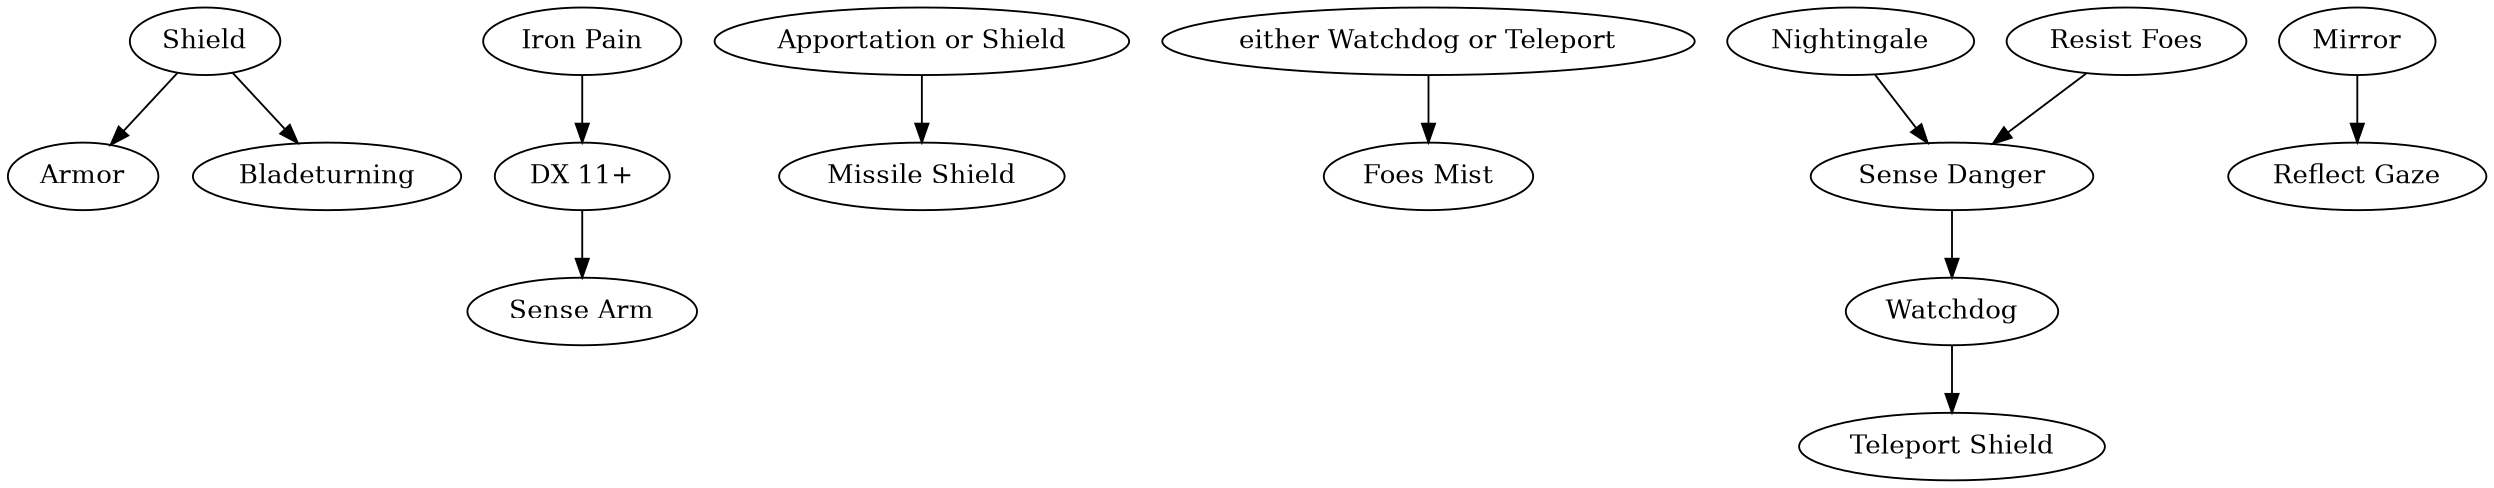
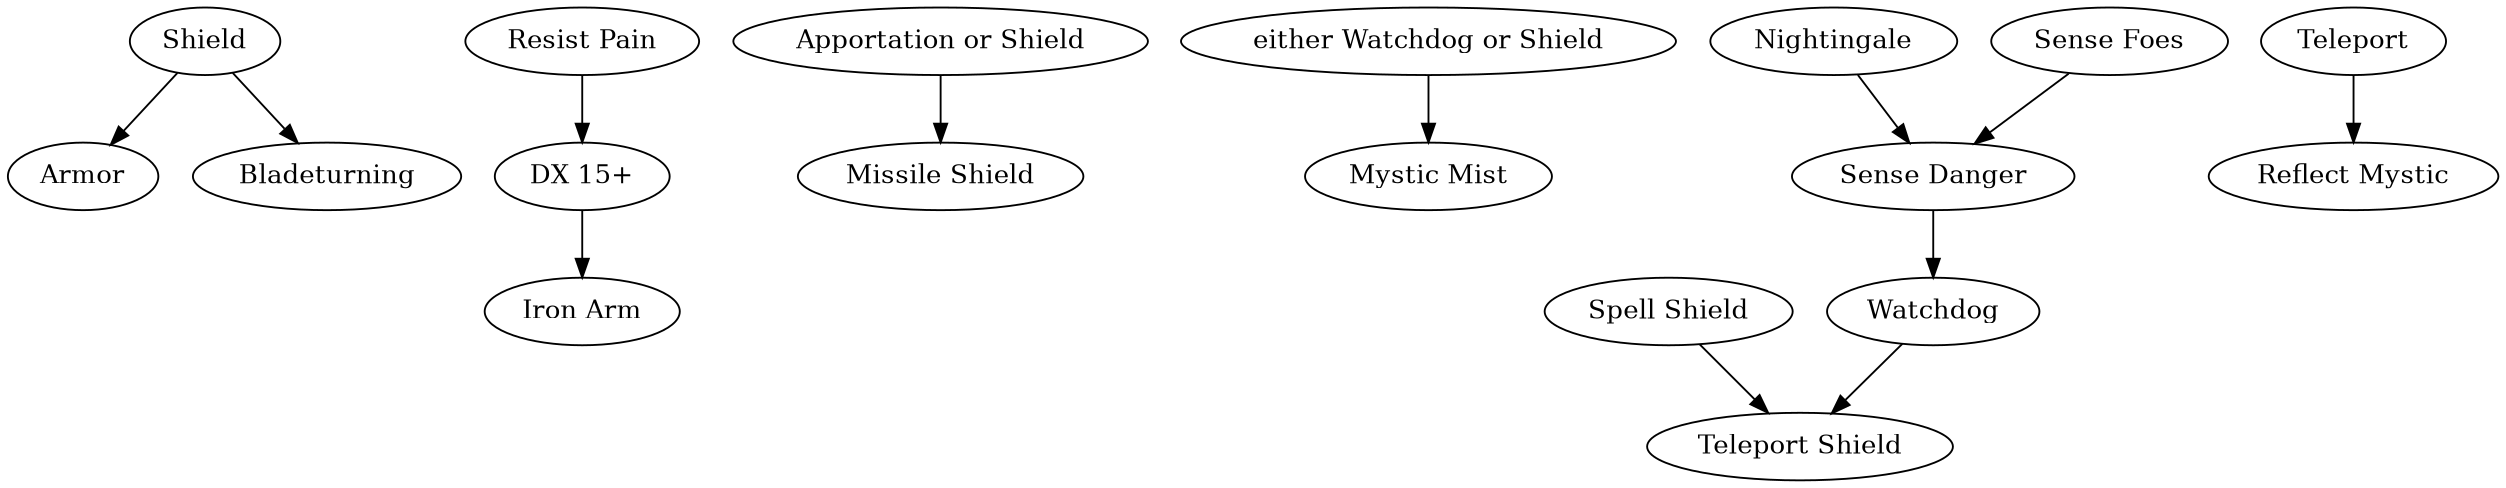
(582, 41) -> (582, 41)
(1428, 41) -> (1428, 41)
(2127, 41) -> (2110, 41)
(2357, 41) -> (2354, 41)
(582, 176) -> (582, 176)
(1428, 176) -> (1428, 176)
(2357, 176) -> (2354, 176)
(582, 311) -> (582, 311)
none -> (1669, 311)
